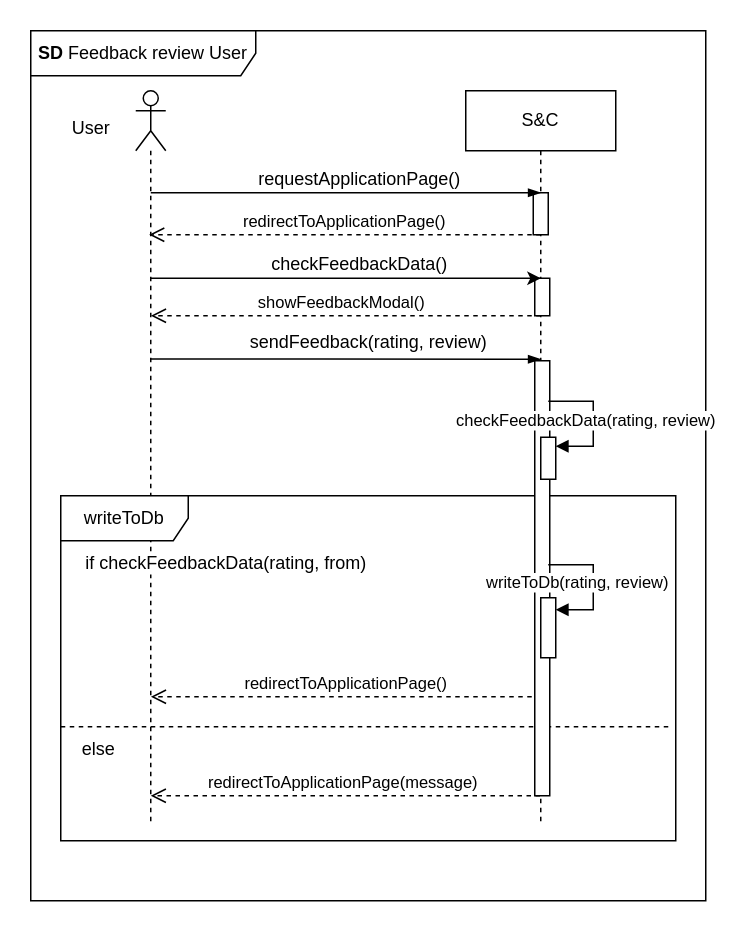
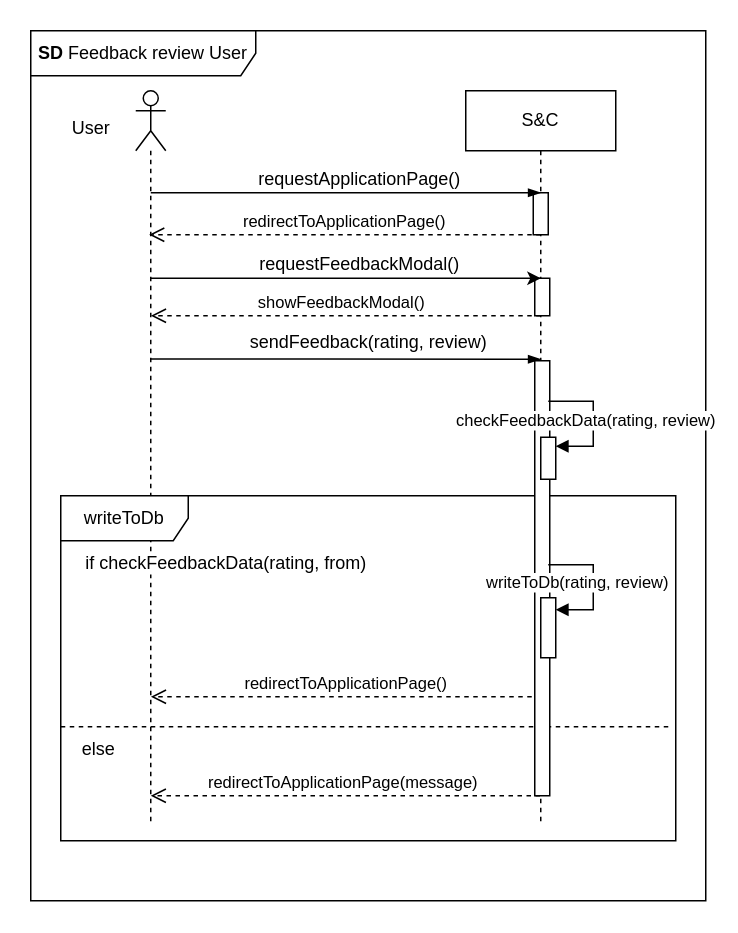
(360, 265) -> (360, 265)
